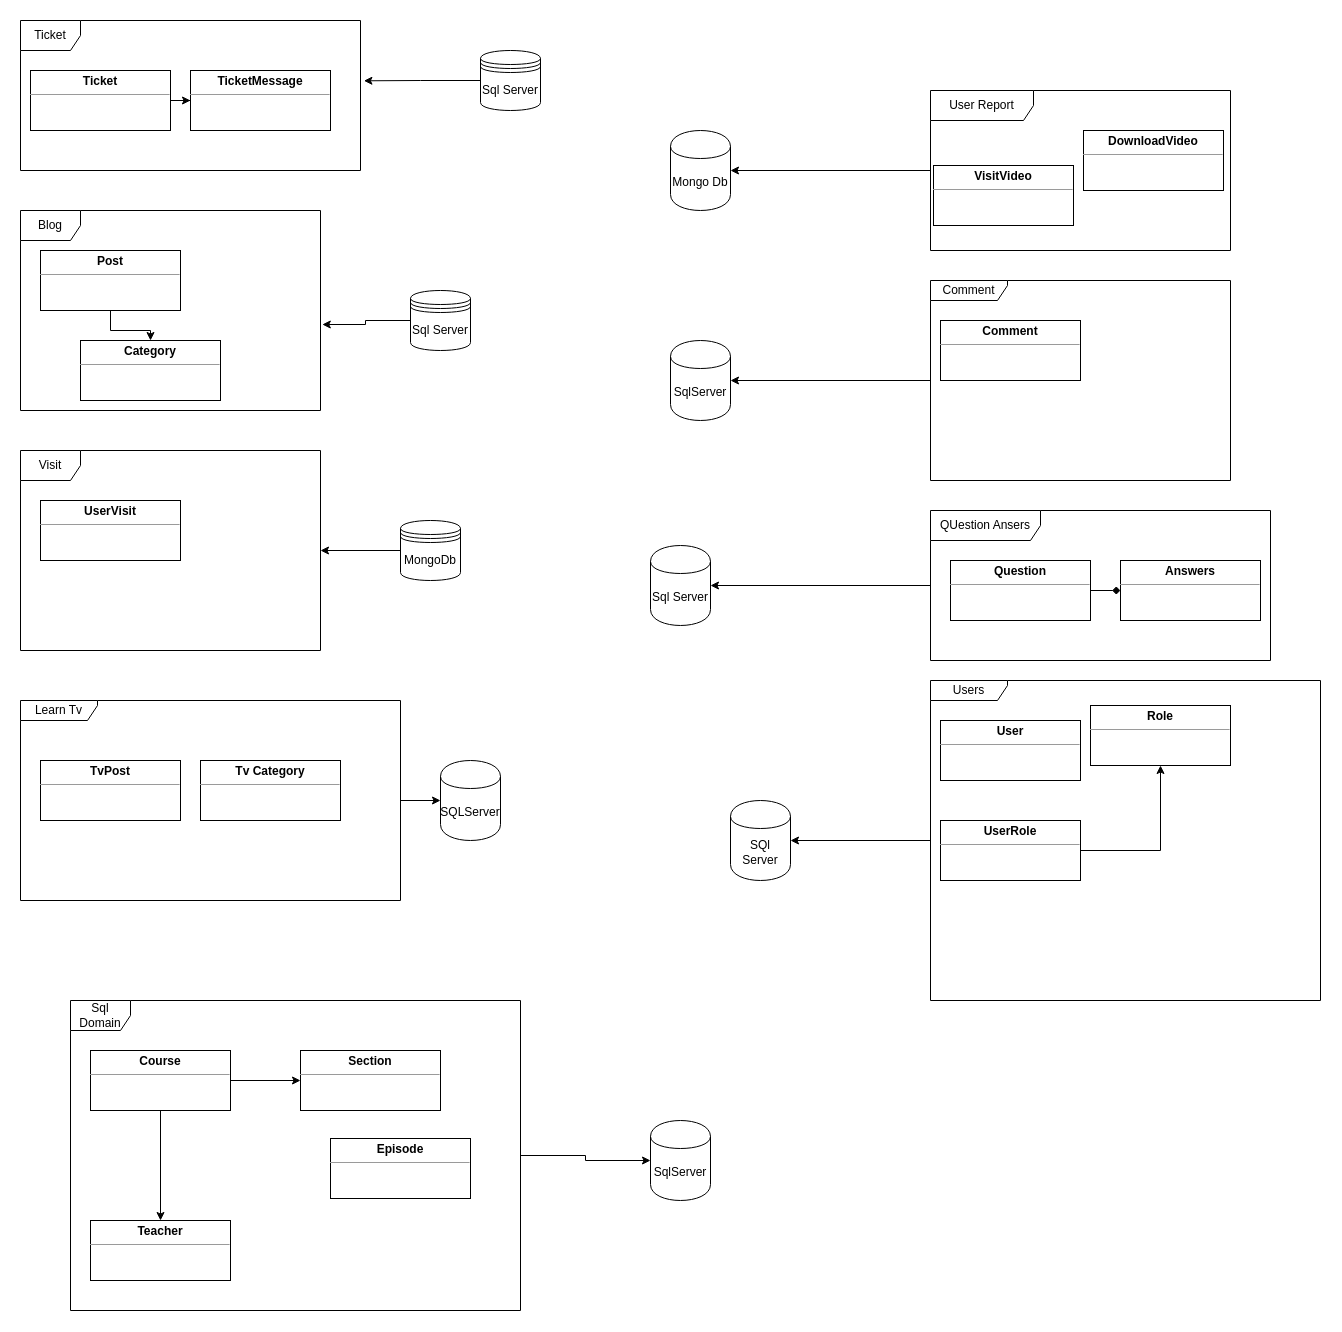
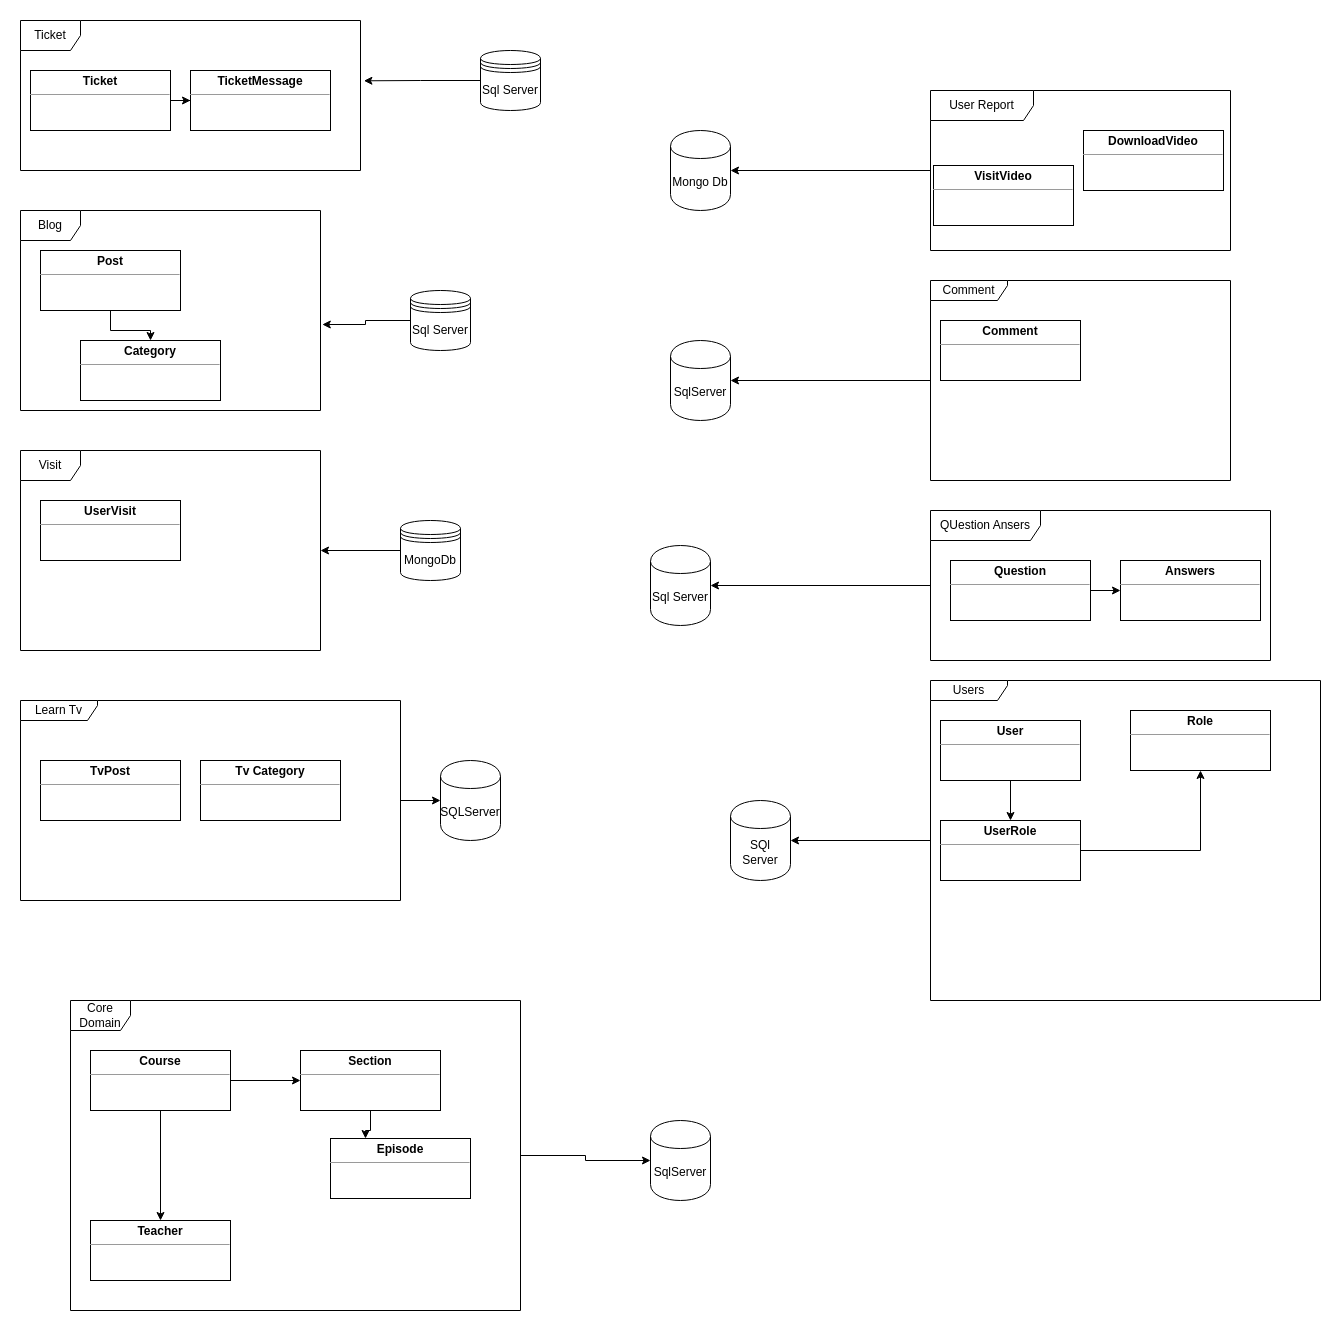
(1112, 591) -> (1112, 591)
(1161, 736) -> (1201, 741)
none -> (1011, 797)
(101, 1016) -> (101, 1016)
none -> (371, 1124)
